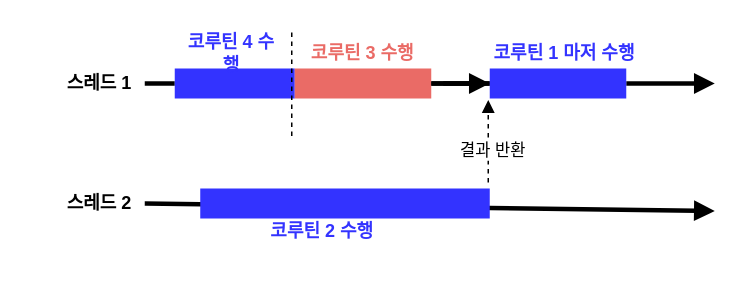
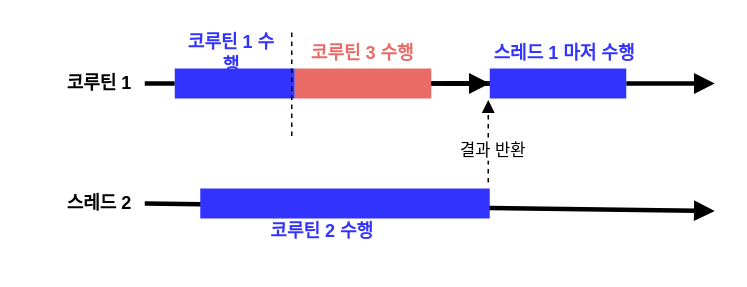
(232, 53) -> (232, 53)
(565, 53) -> (565, 53)
(100, 83) -> (100, 83)
